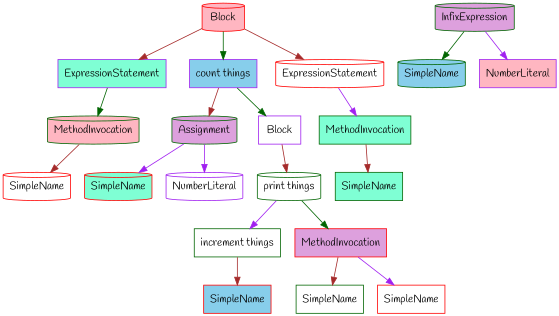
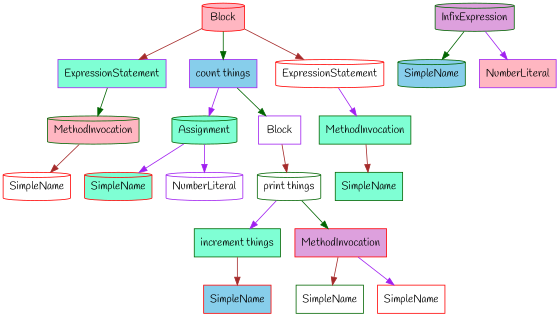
(215, 98) -> (215, 98)
(204, 130) -> (204, 130)
(237, 243) -> (237, 243)
